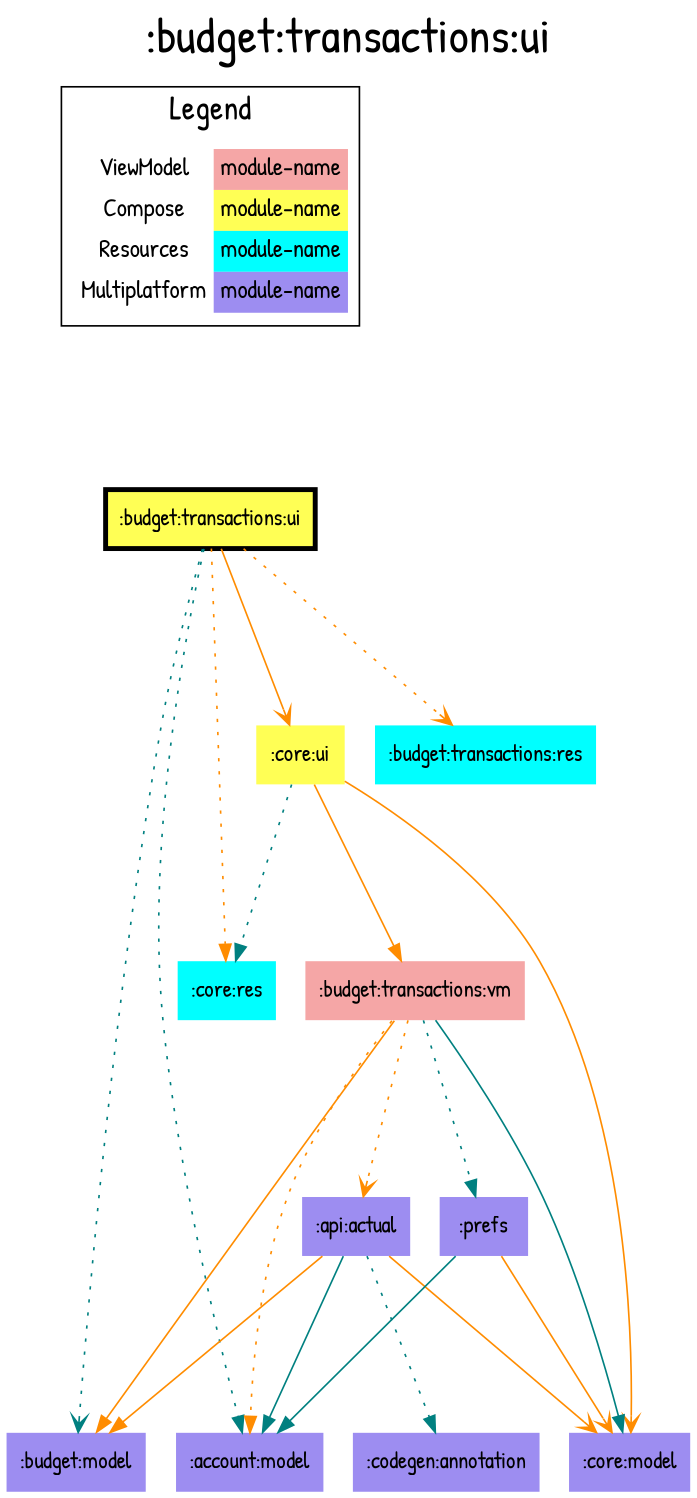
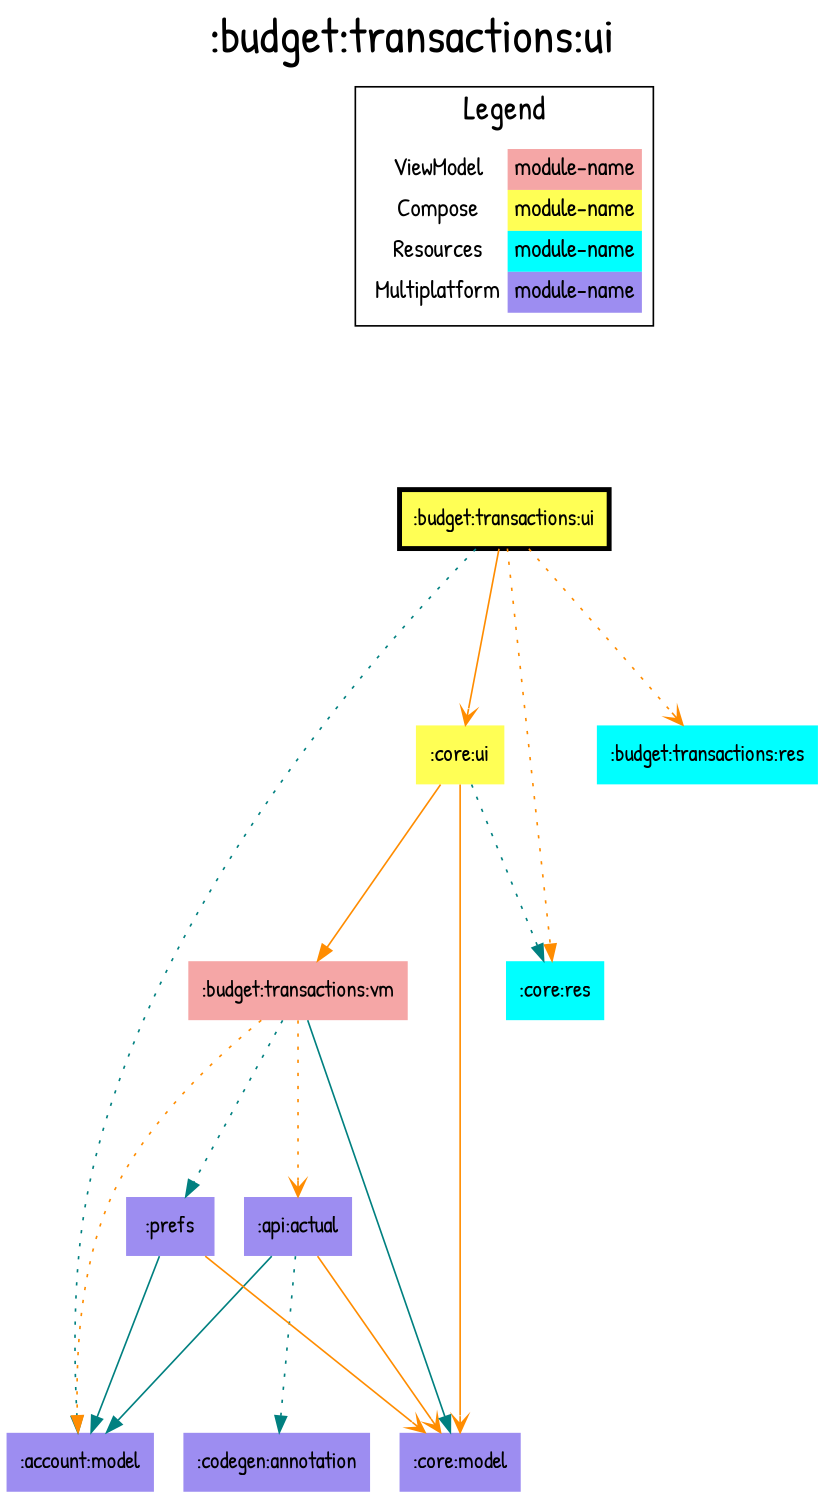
(76, 1462) -> none
